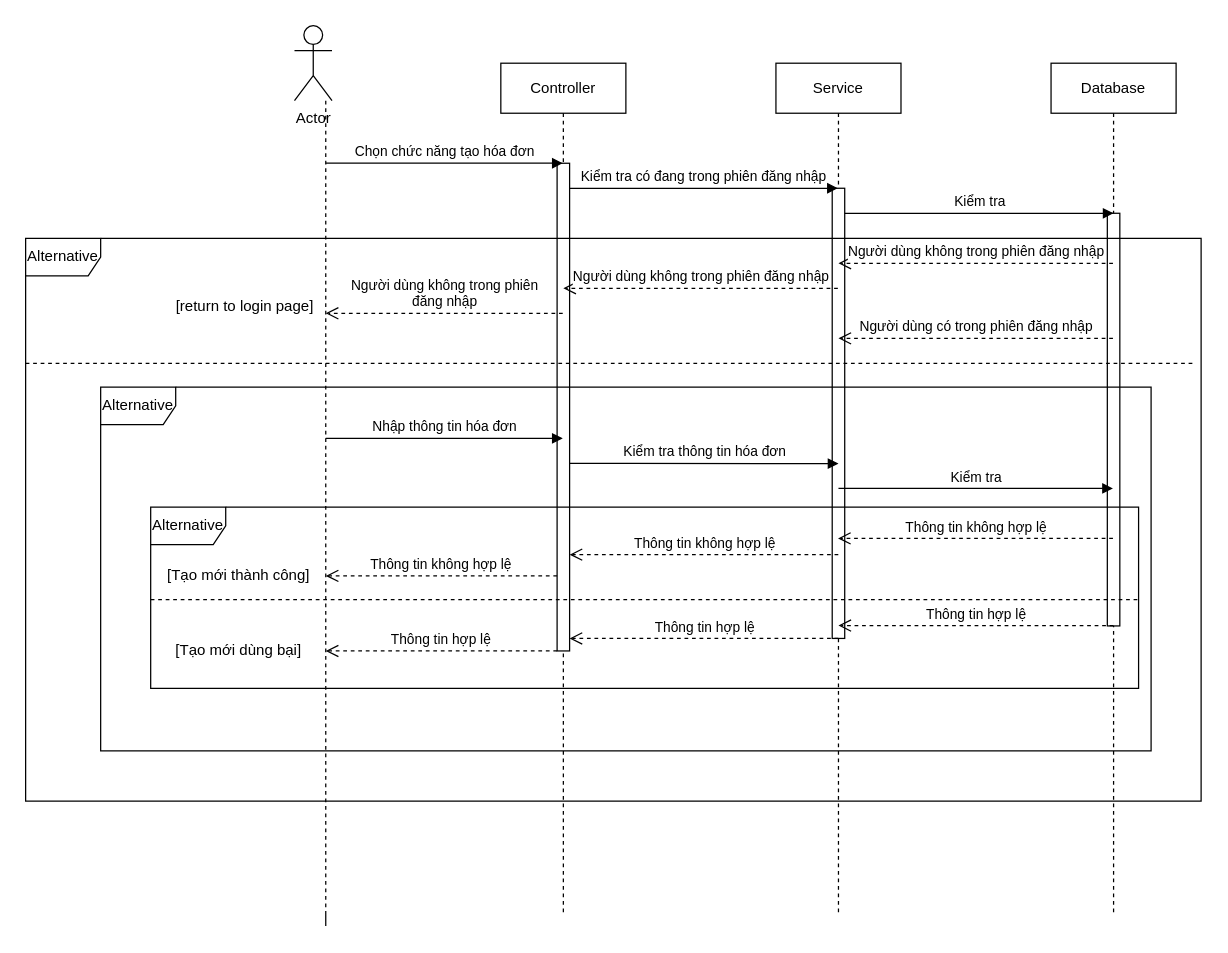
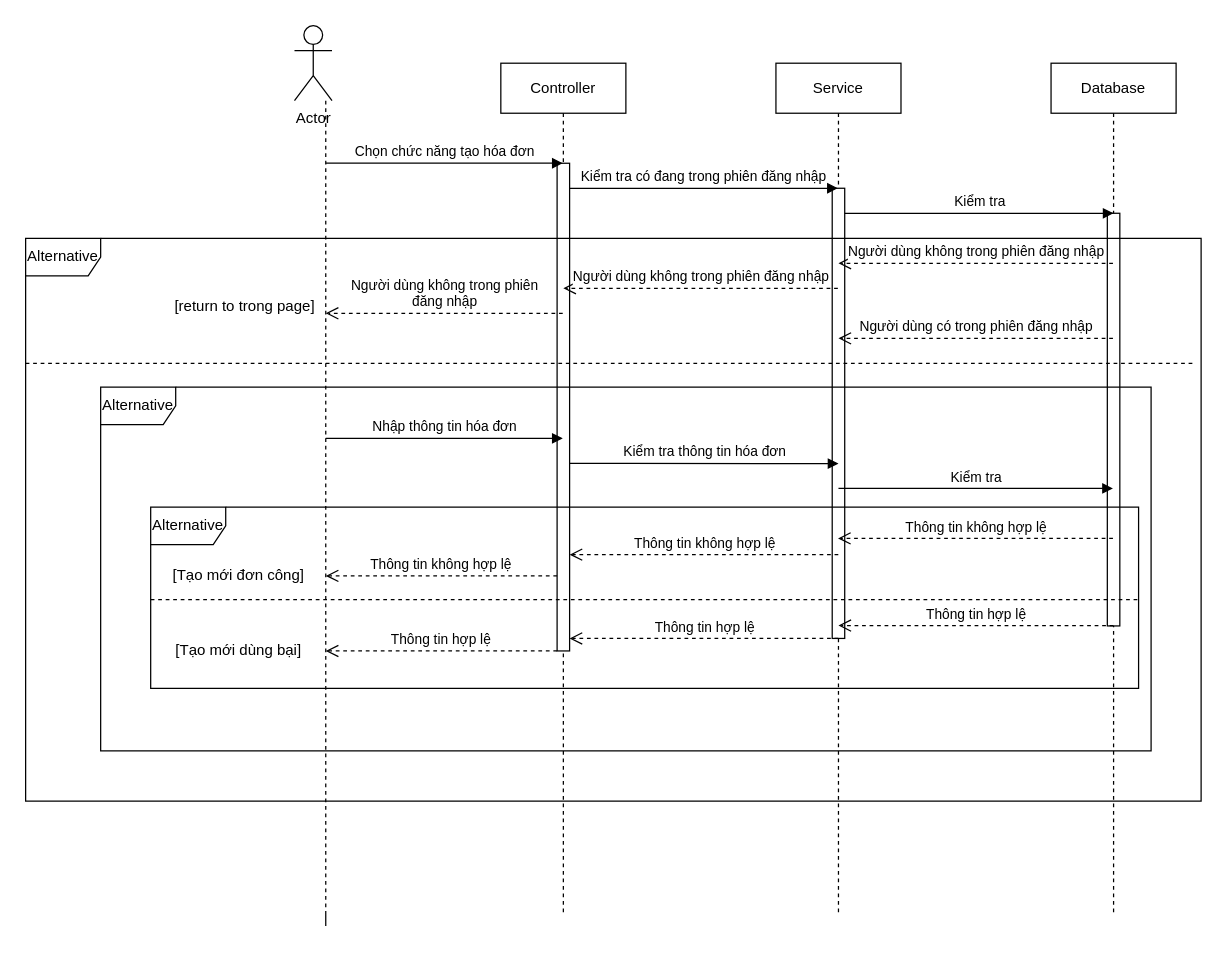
(245, 307) -> (245, 307)
(239, 576) -> (239, 576)
